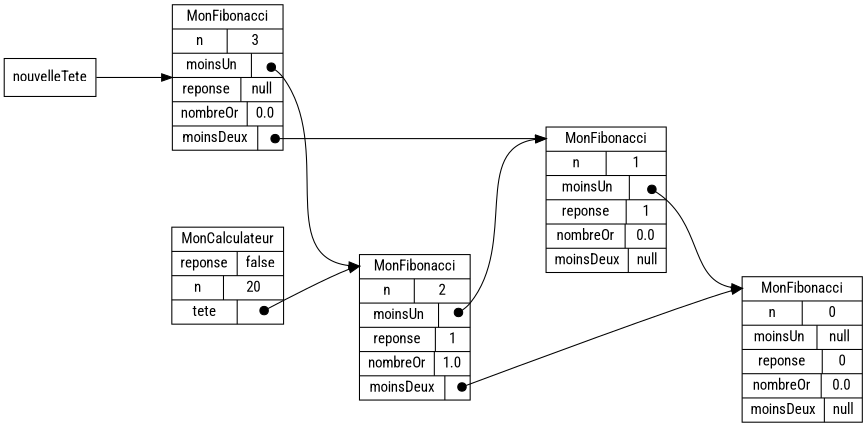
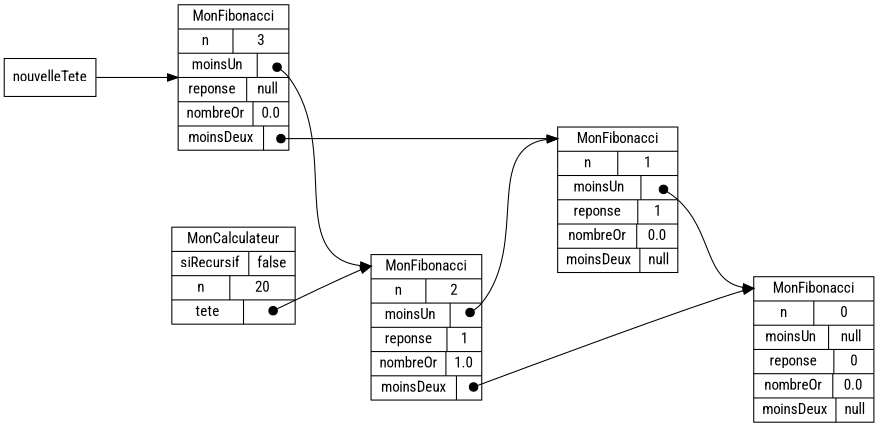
(205, 263) -> (210, 263)
